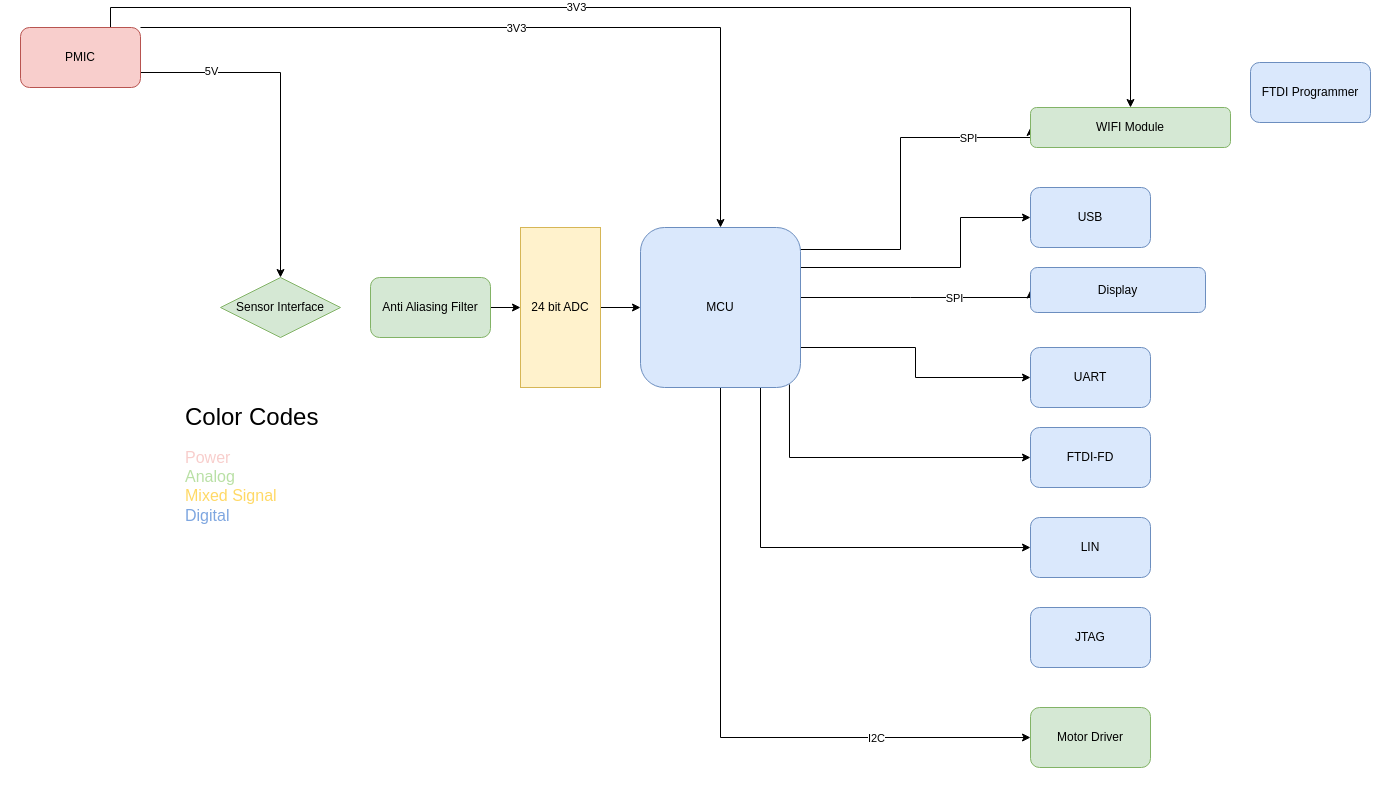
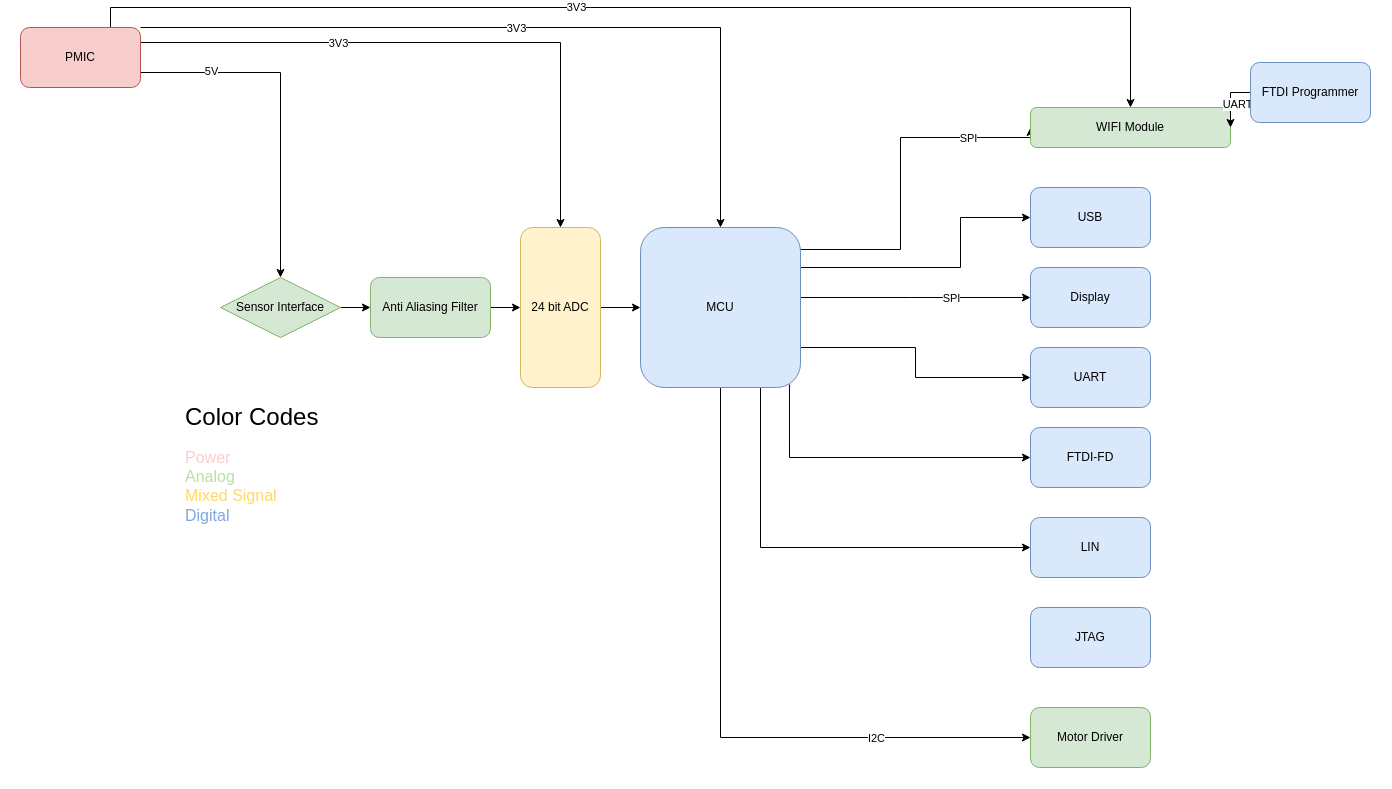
none -> (440, 43)
none -> (1231, 97)
(1118, 290) -> (1091, 298)
none -> (352, 308)
(561, 308) -> (561, 308)
